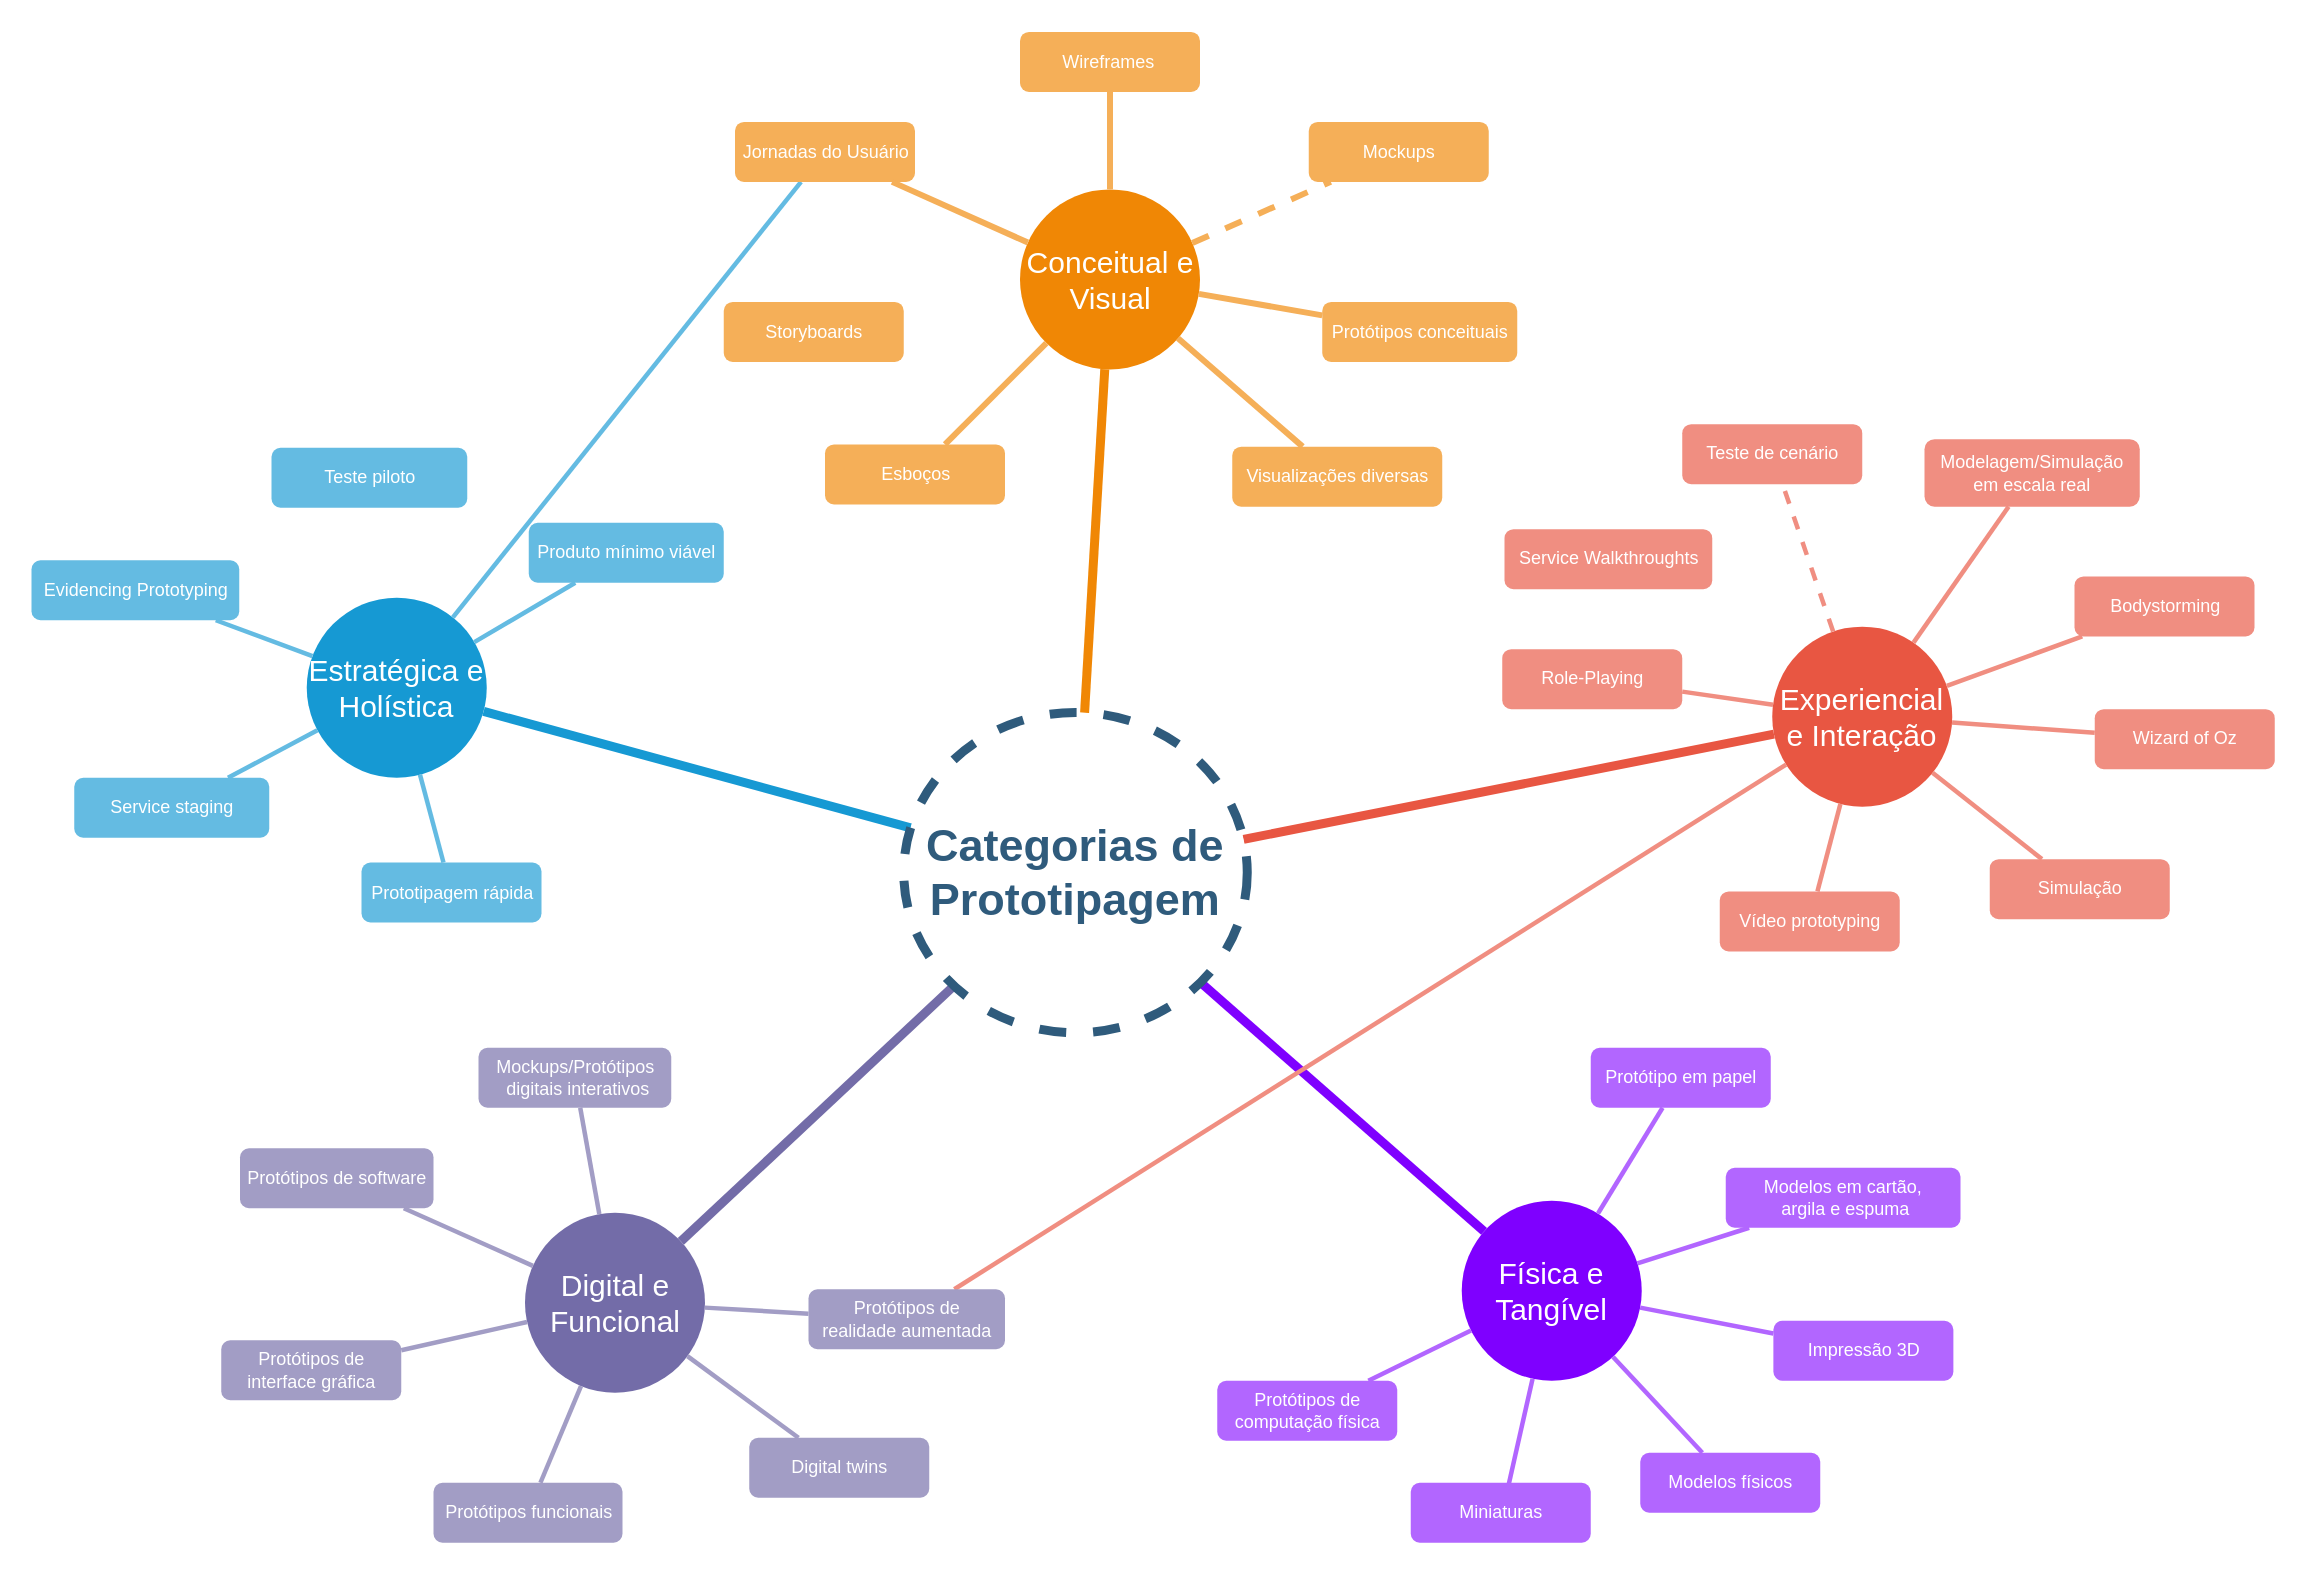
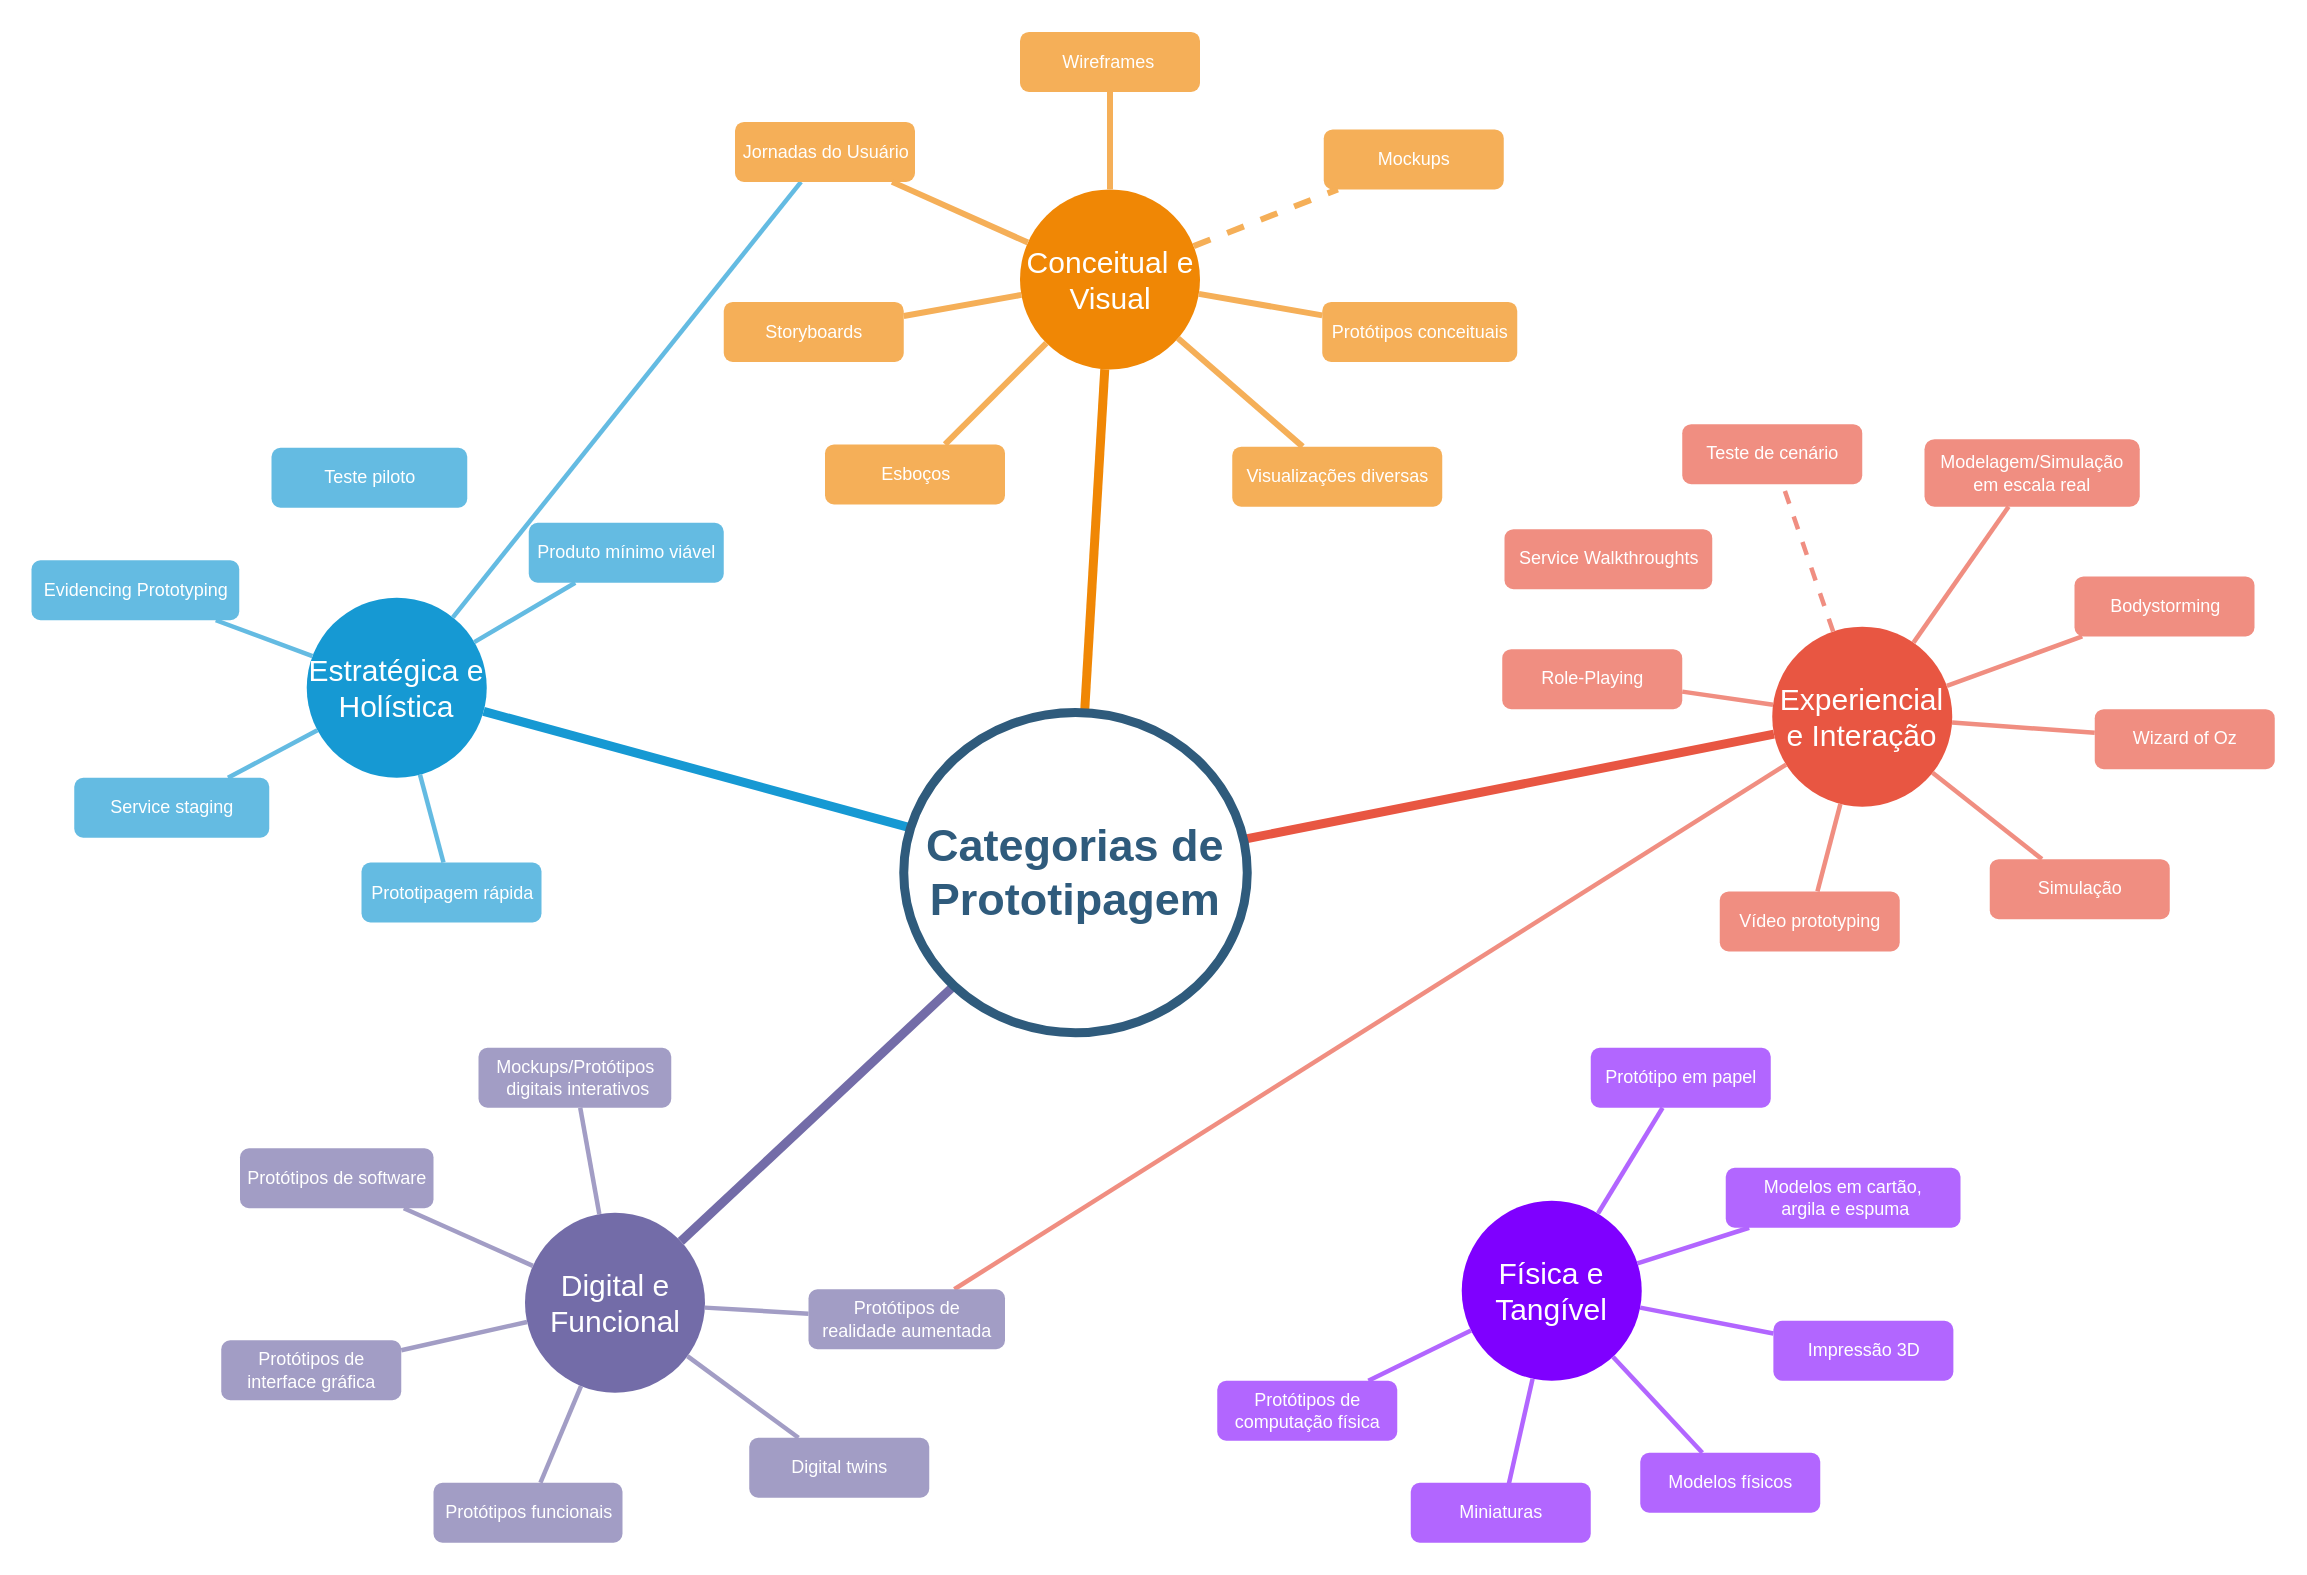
(1399, 152) -> (1414, 159)
none -> (963, 305)
(1076, 873) -> (1076, 873)
(1343, 1107) -> none
